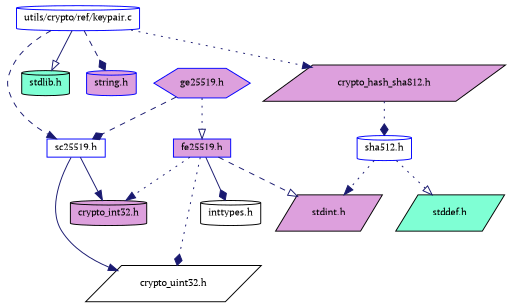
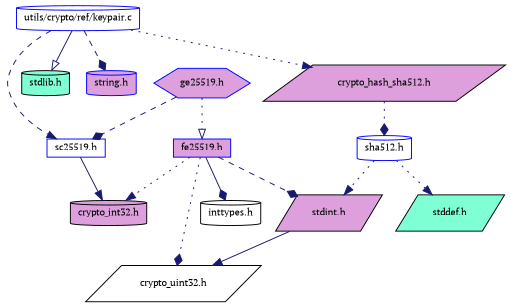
(384, 83) -> (384, 83)
(253, 174) -> (253, 174)
(411, 174) -> (411, 174)
(58, 223) -> (255, 246)
